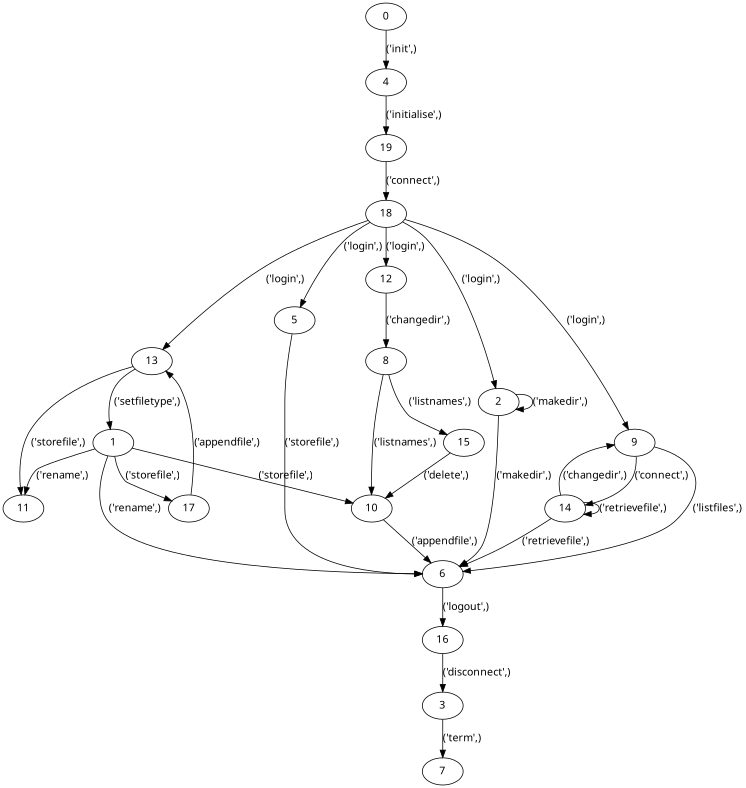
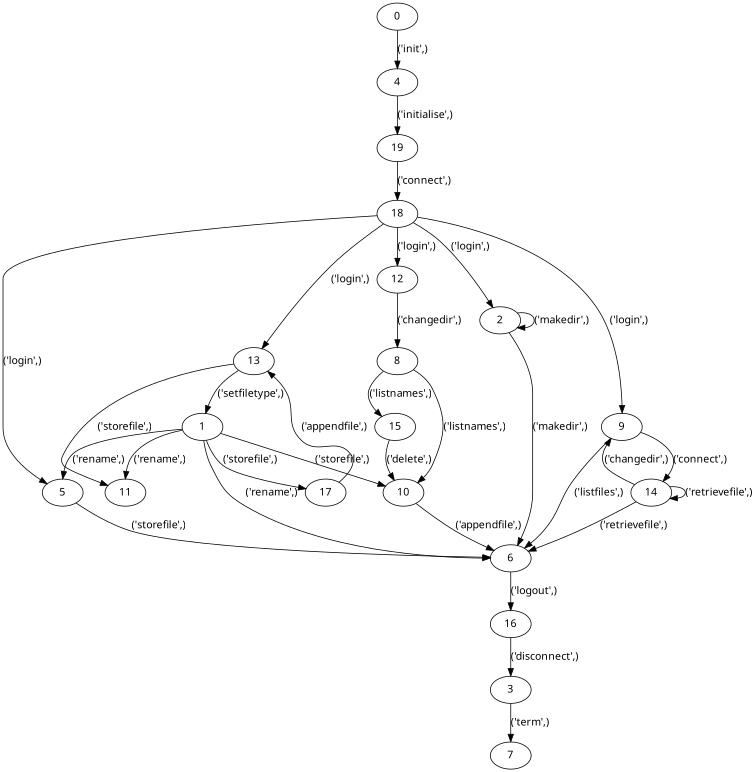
none -> (116, 438)
